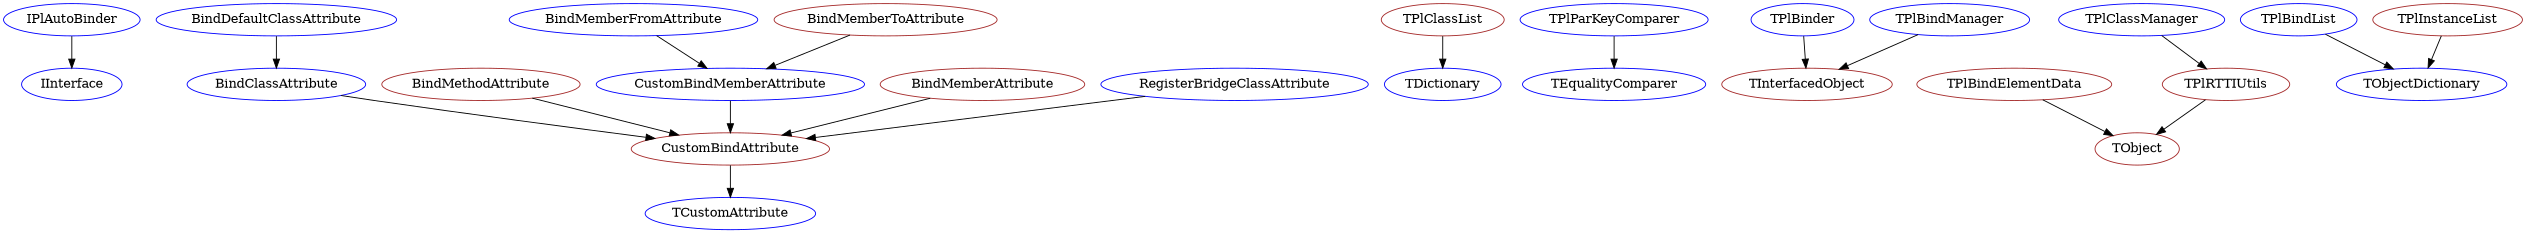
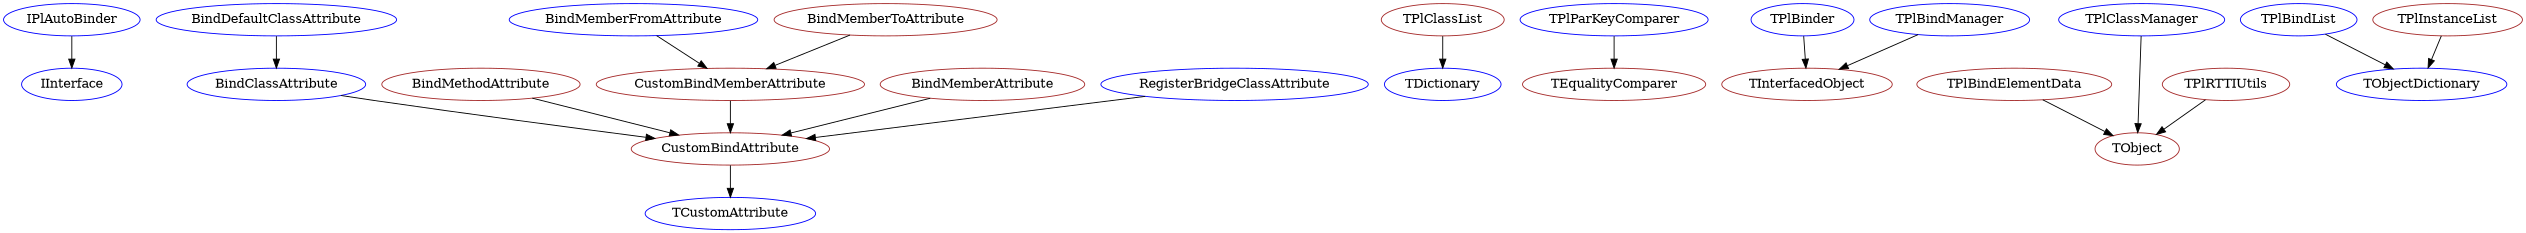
(2180, 49) -> (2140, 80)
(730, 84) -> (730, 84)
(1614, 84) -> (1614, 84)
